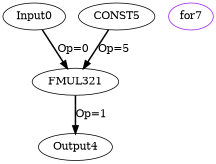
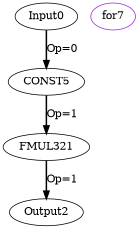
(53, 46) -> (46, 45)
(114, 49) -> (62, 114)
(75, 147) -> (46, 212)
